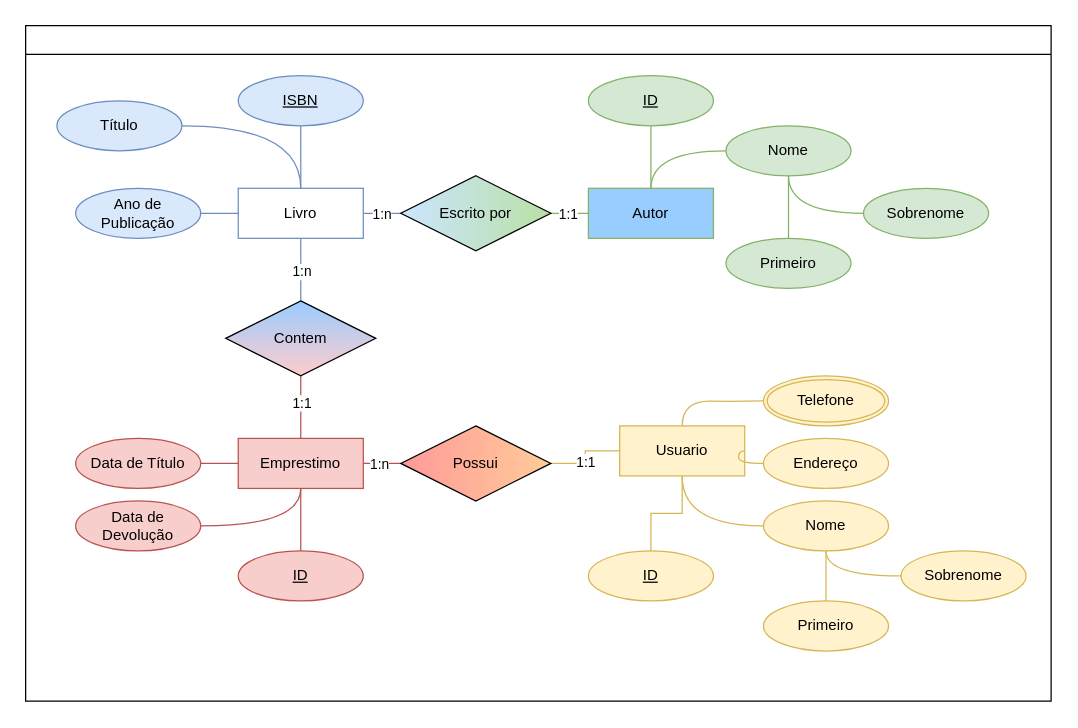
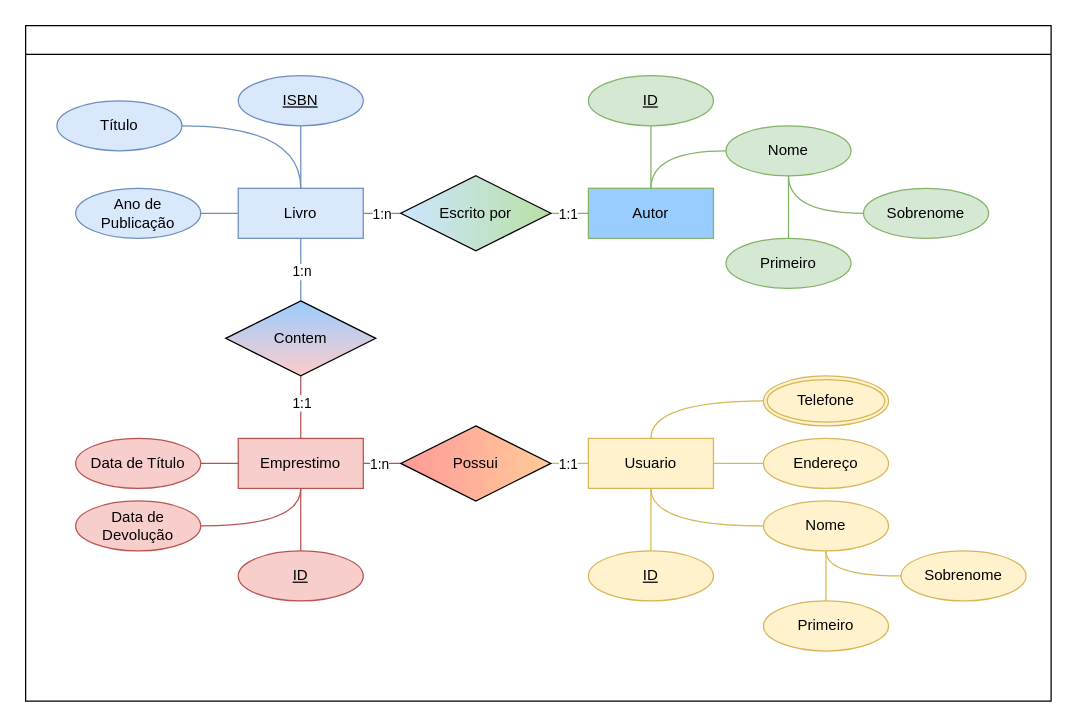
(301, 213) -> (301, 213)
(682, 451) -> (651, 463)
